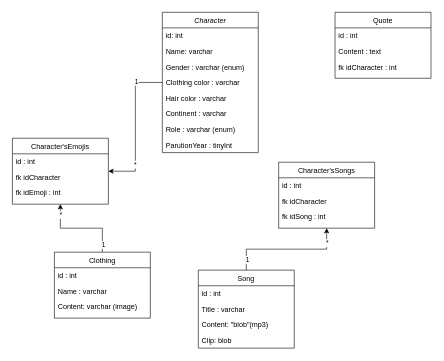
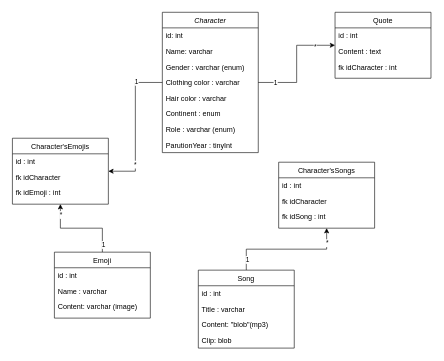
none -> (297, 81)
(200, 114) -> (194, 114)
(102, 260) -> (102, 260)
